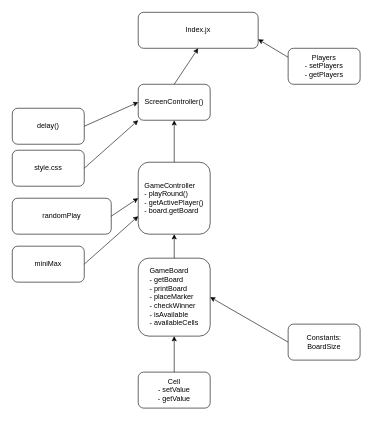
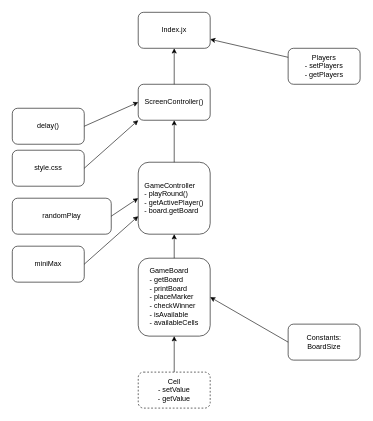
(198, 30) -> (174, 30)
(174, 390) -> (174, 390)
